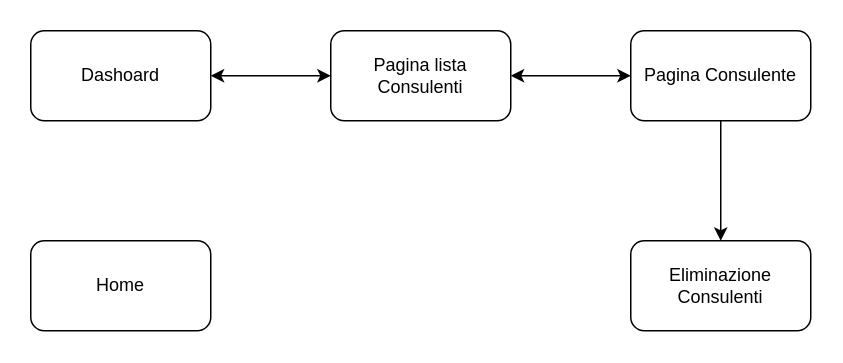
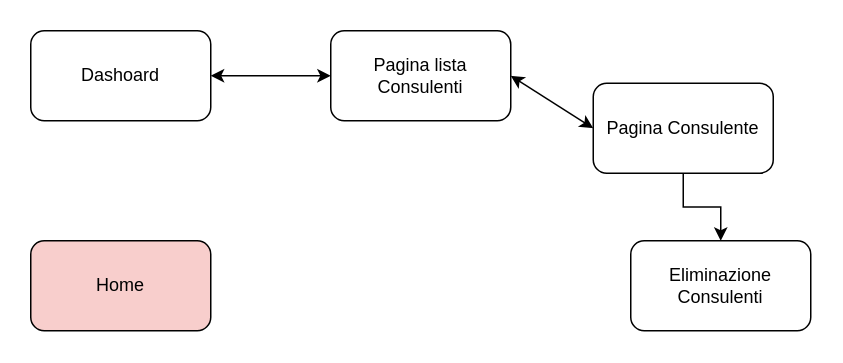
(721, 76) -> (683, 128)
(121, 286) -> (121, 286)
